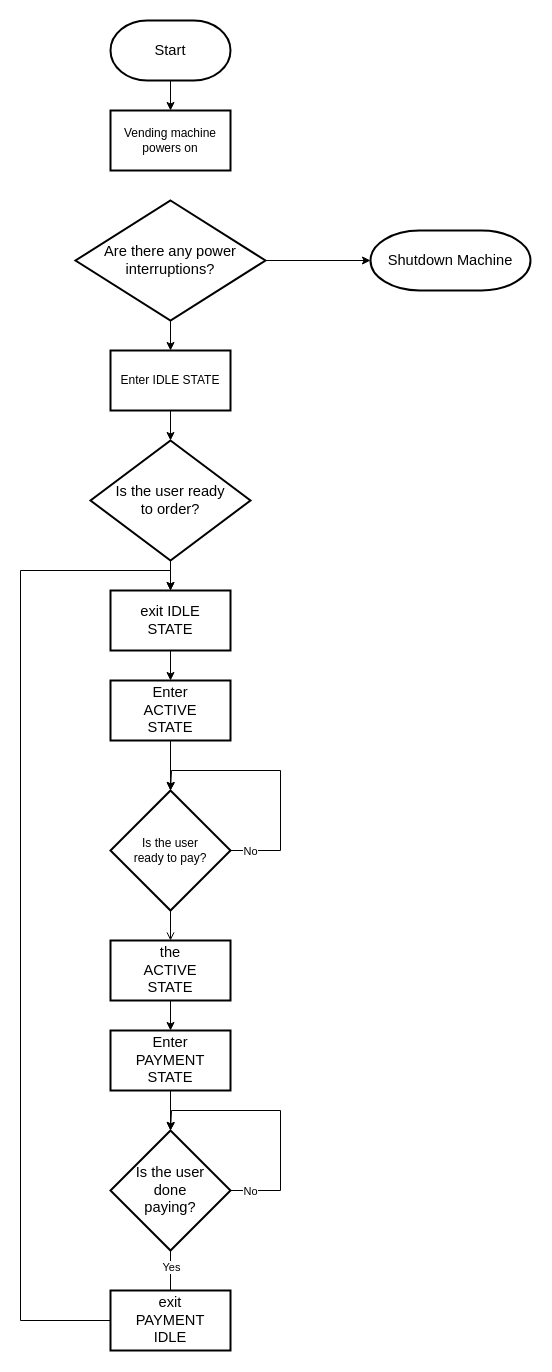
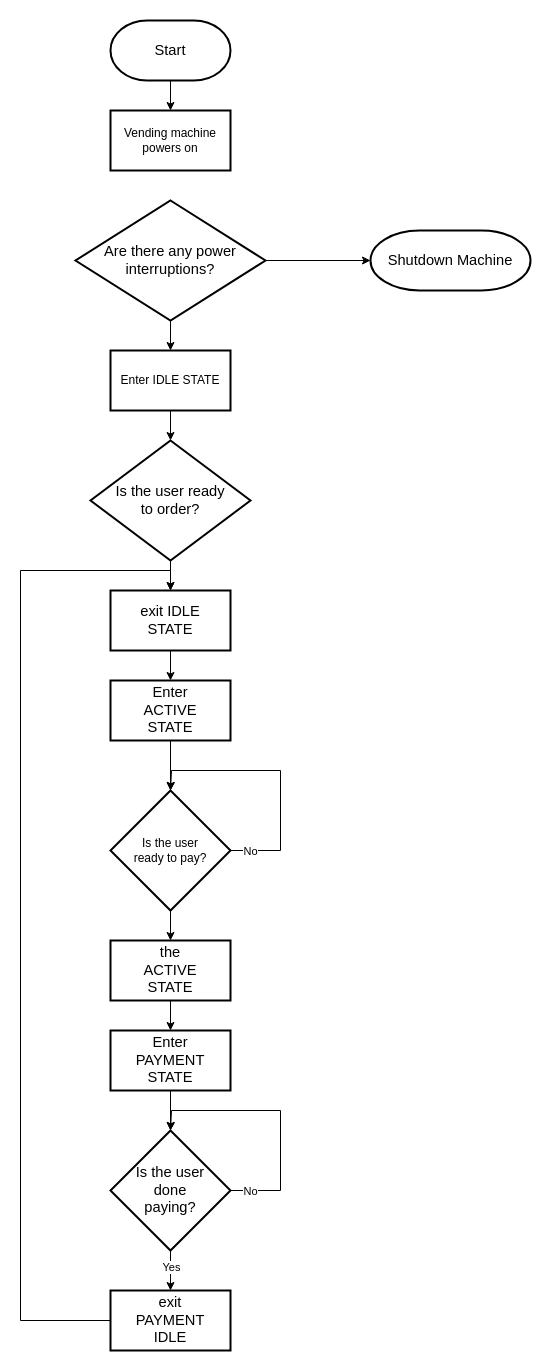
(171, 934) -> (171, 932)
(171, 1285) -> (171, 1282)
